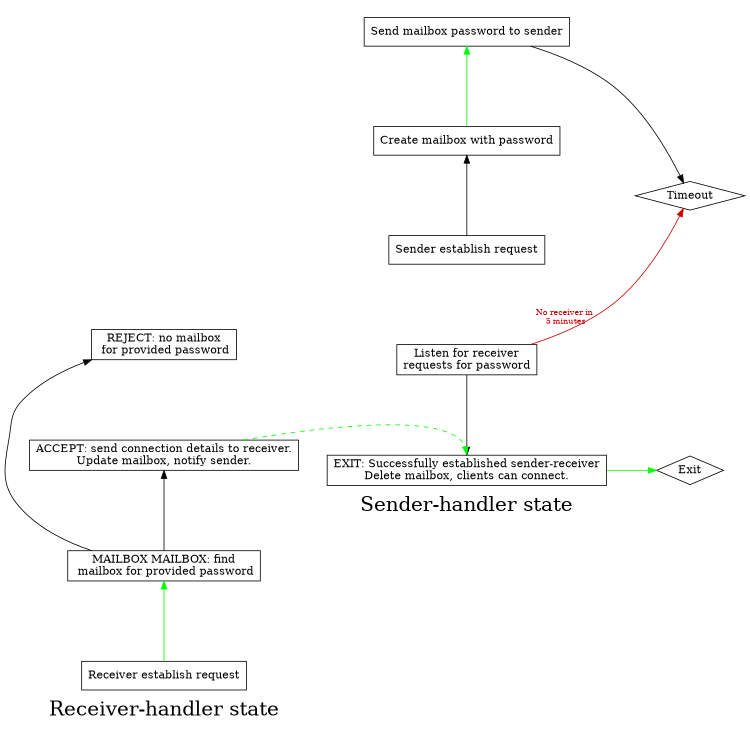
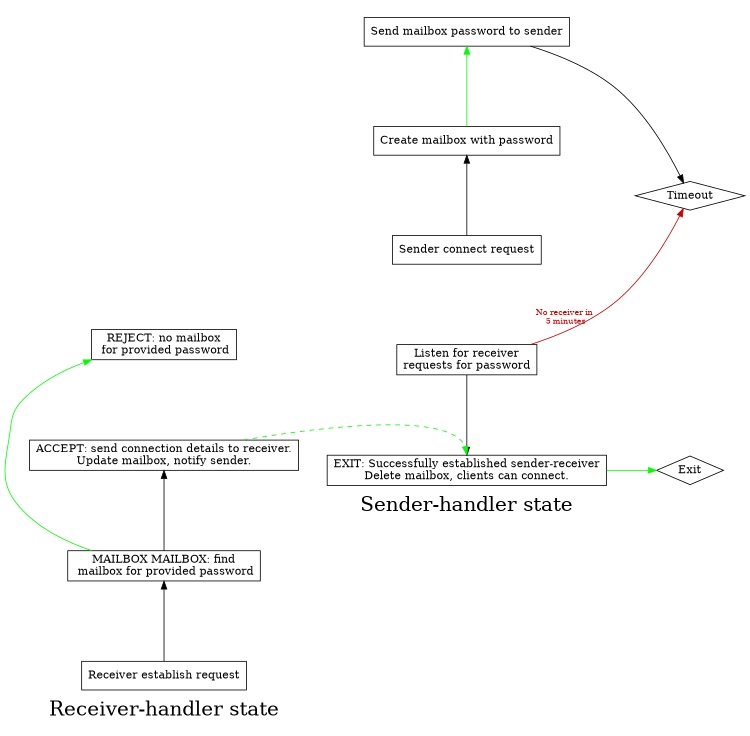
(467, 250) -> (467, 250)
(6, 460) -> (6, 460)
(164, 625) -> (164, 625)
